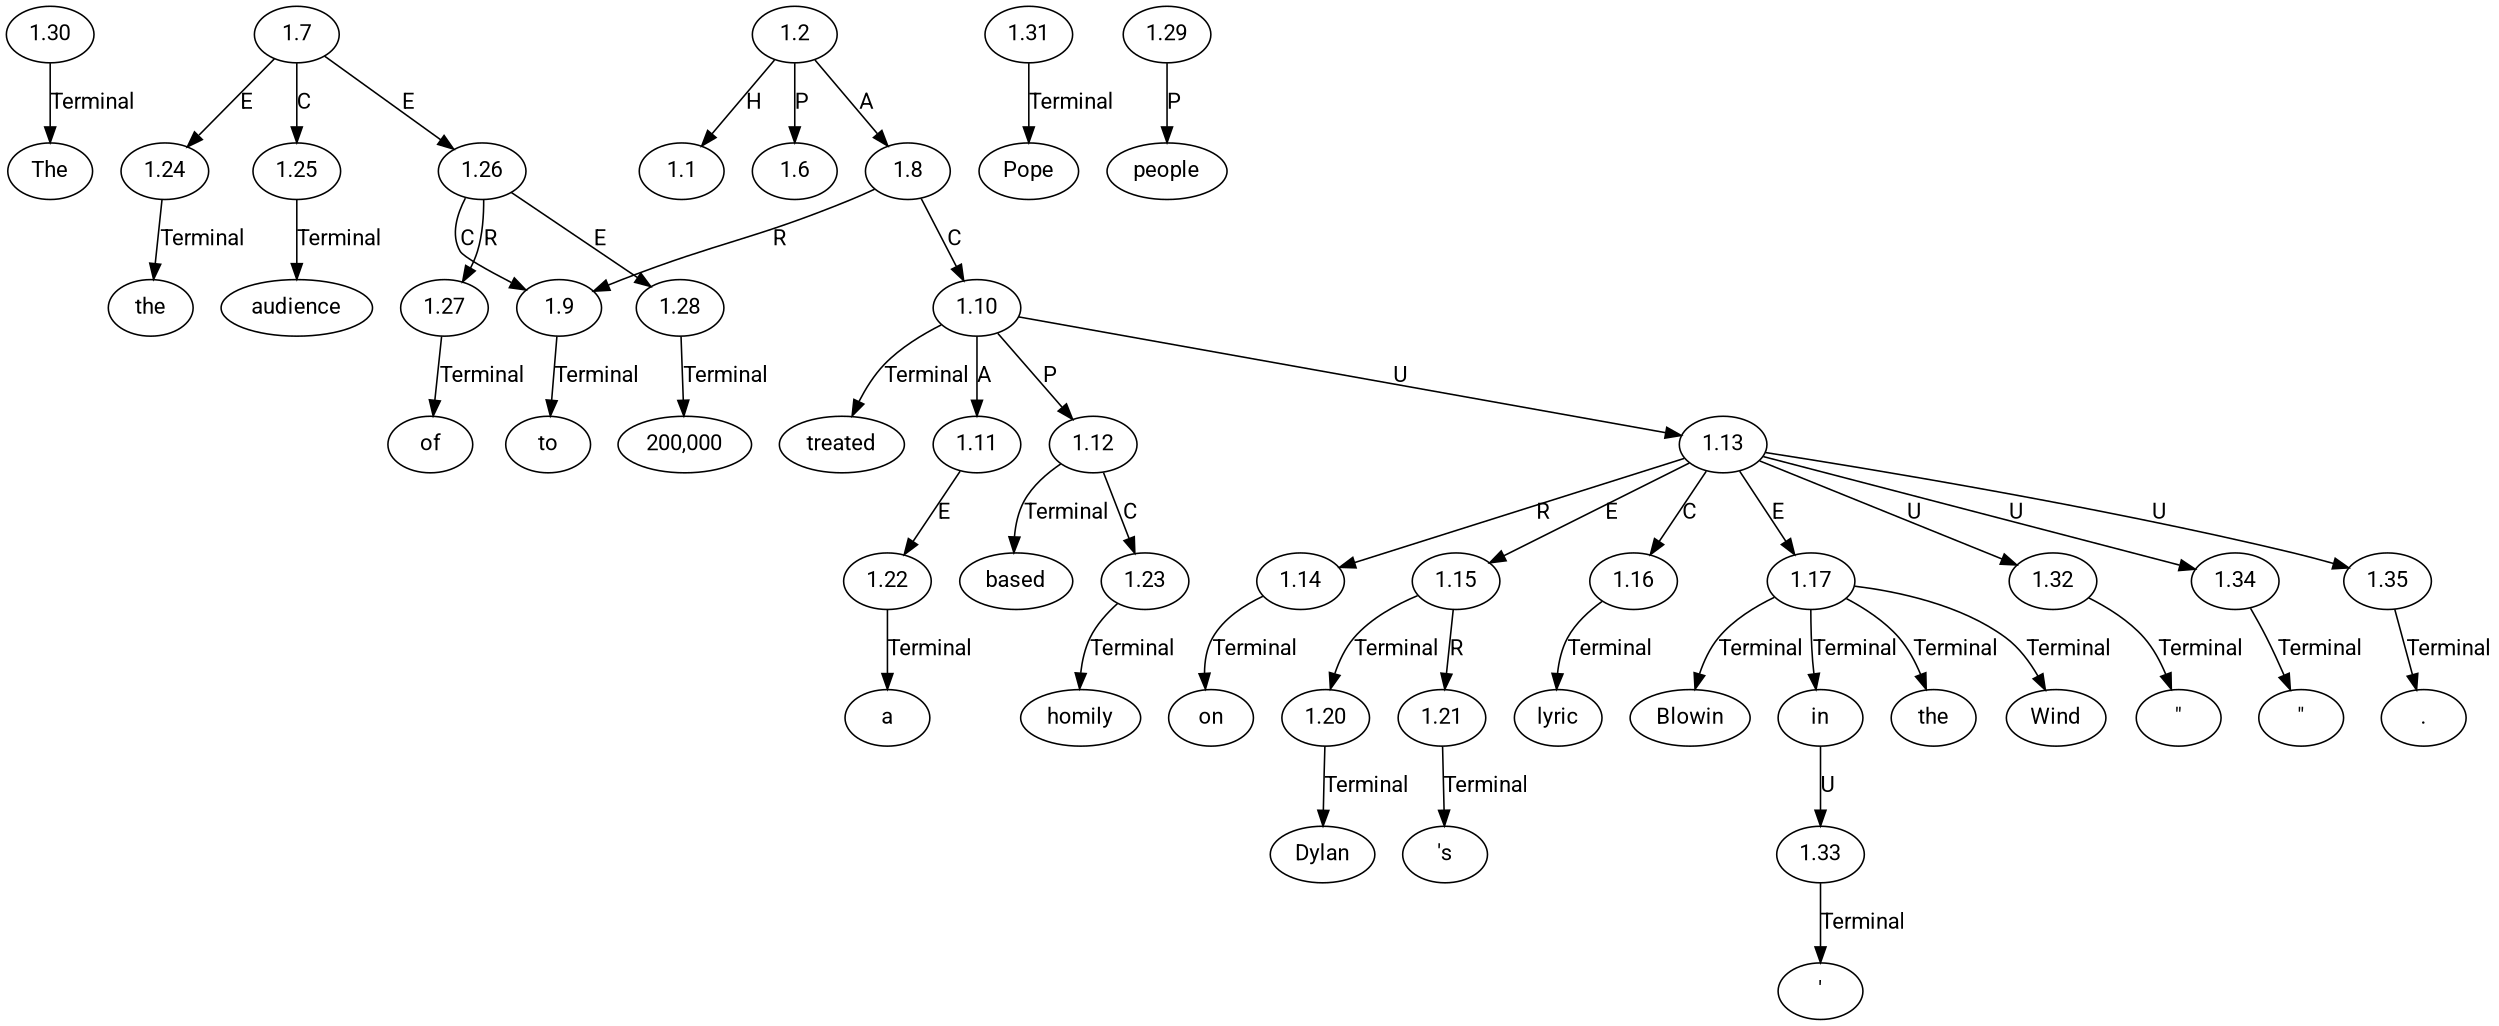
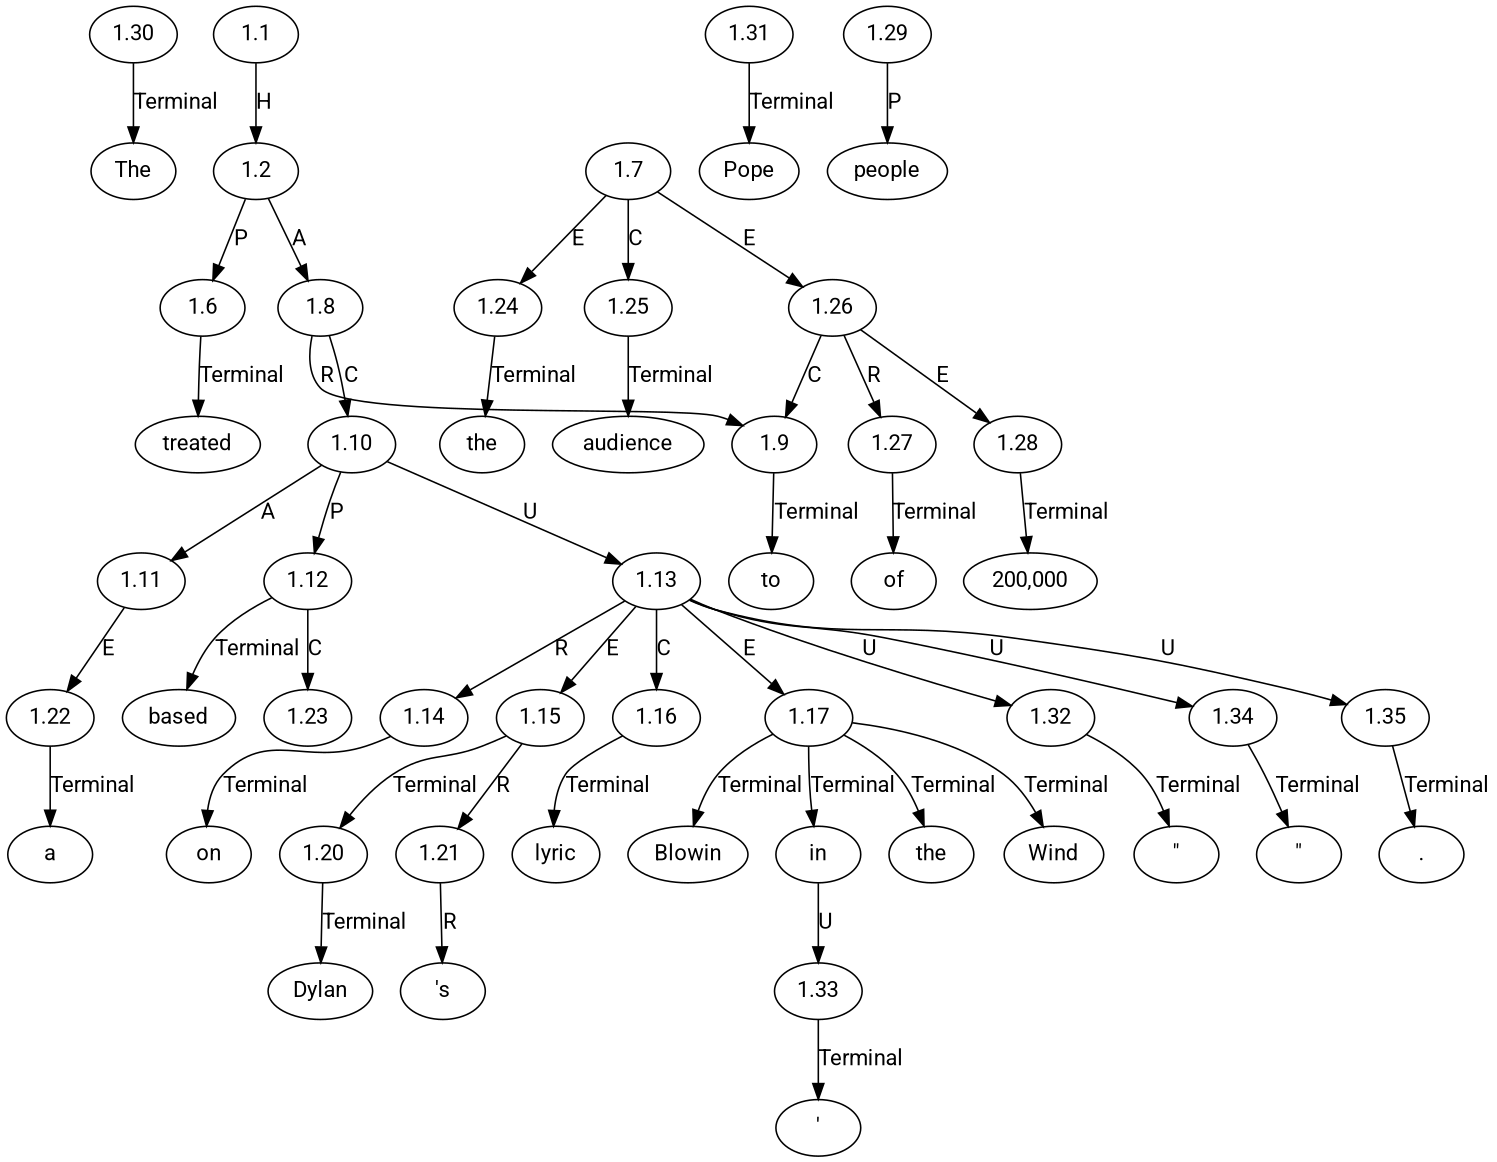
(743, 97) -> (256, 95)
(893, 356) -> (199, 368)
(1081, 718) -> none
(1487, 786) -> (451, 923)
